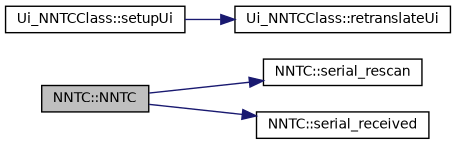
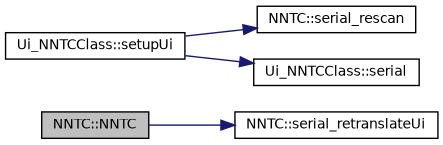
(343, 19) -> (336, 72)
(199, 88) -> (214, 33)
(343, 125) -> (336, 125)
